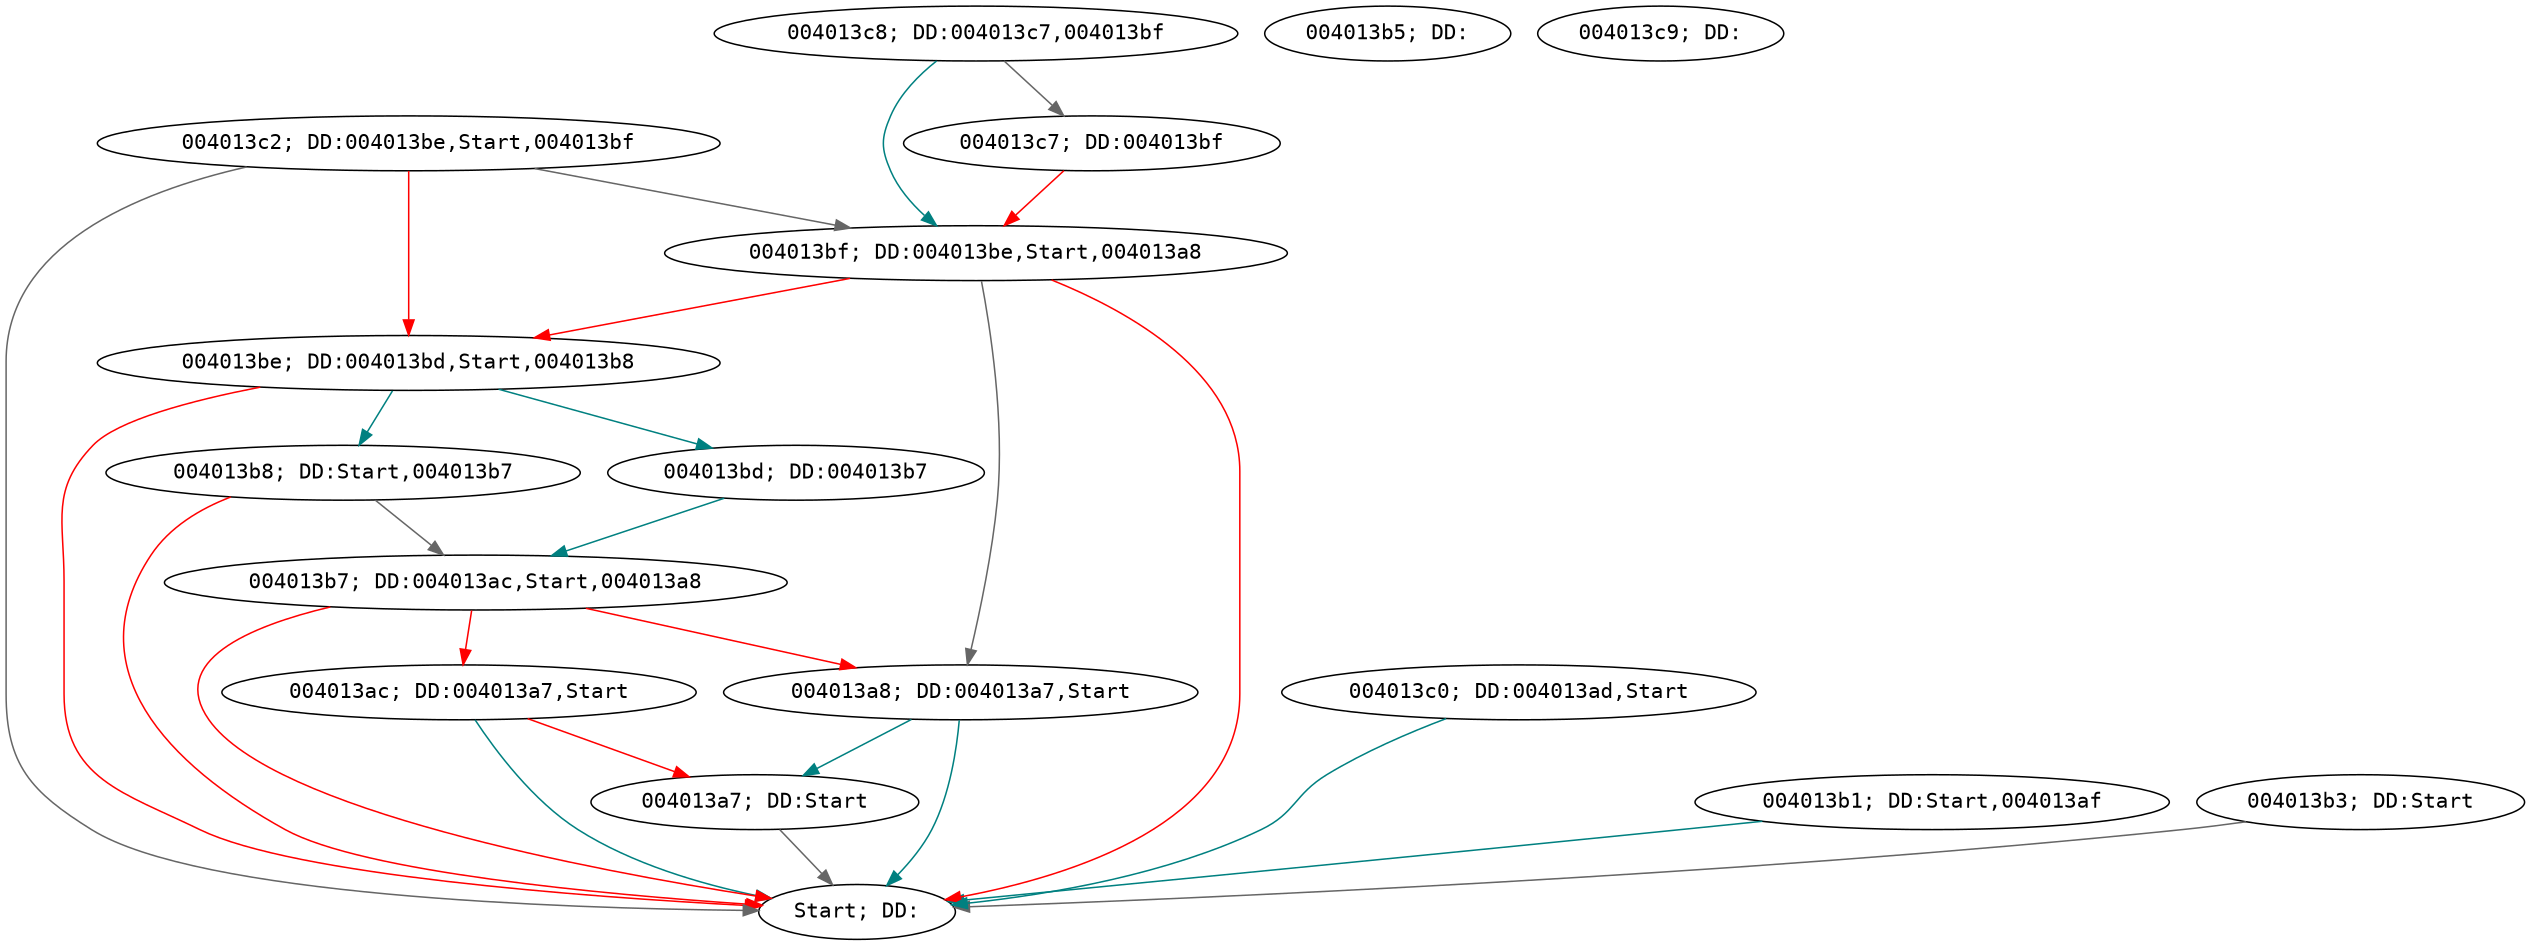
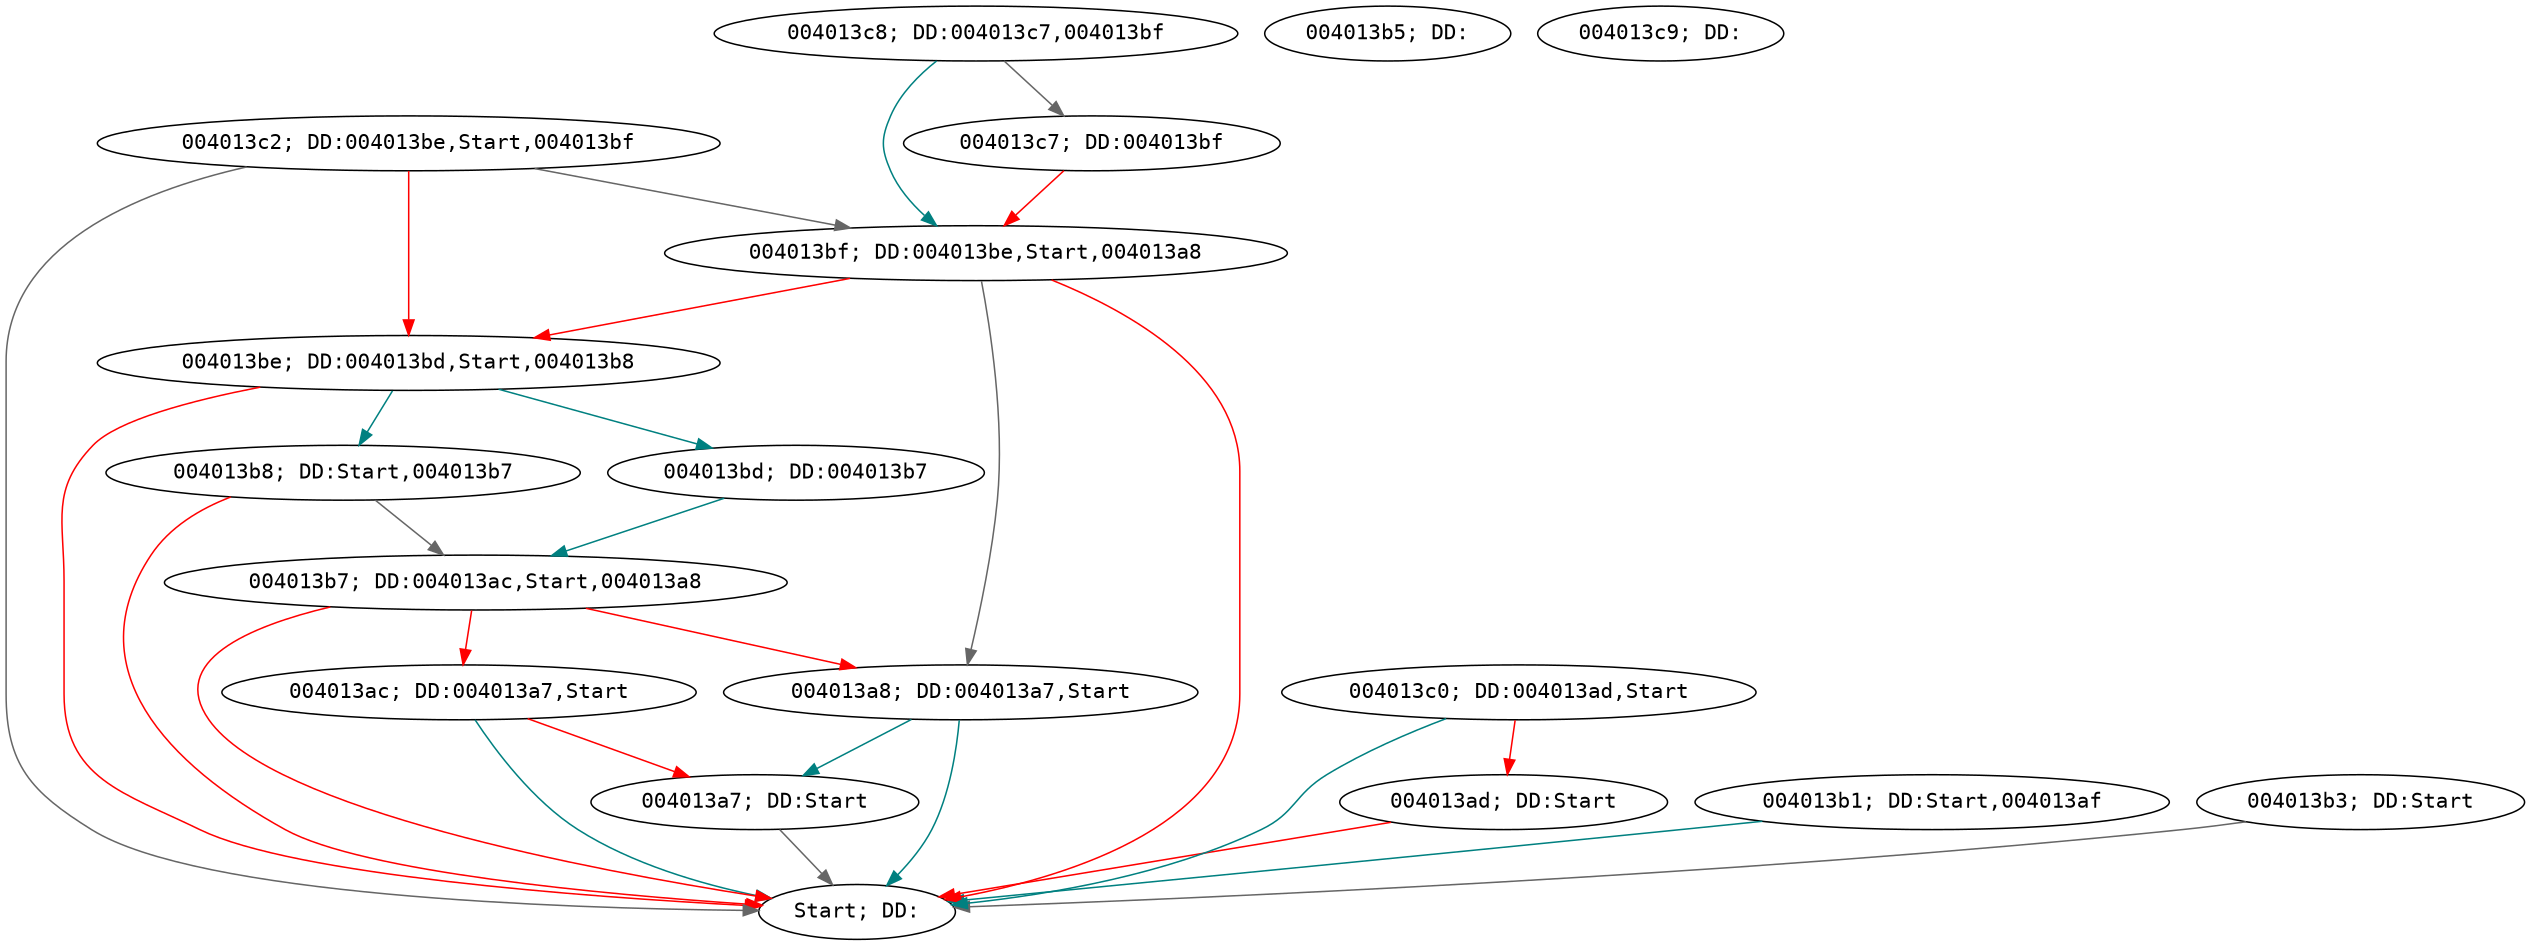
none -> (1504, 802)
